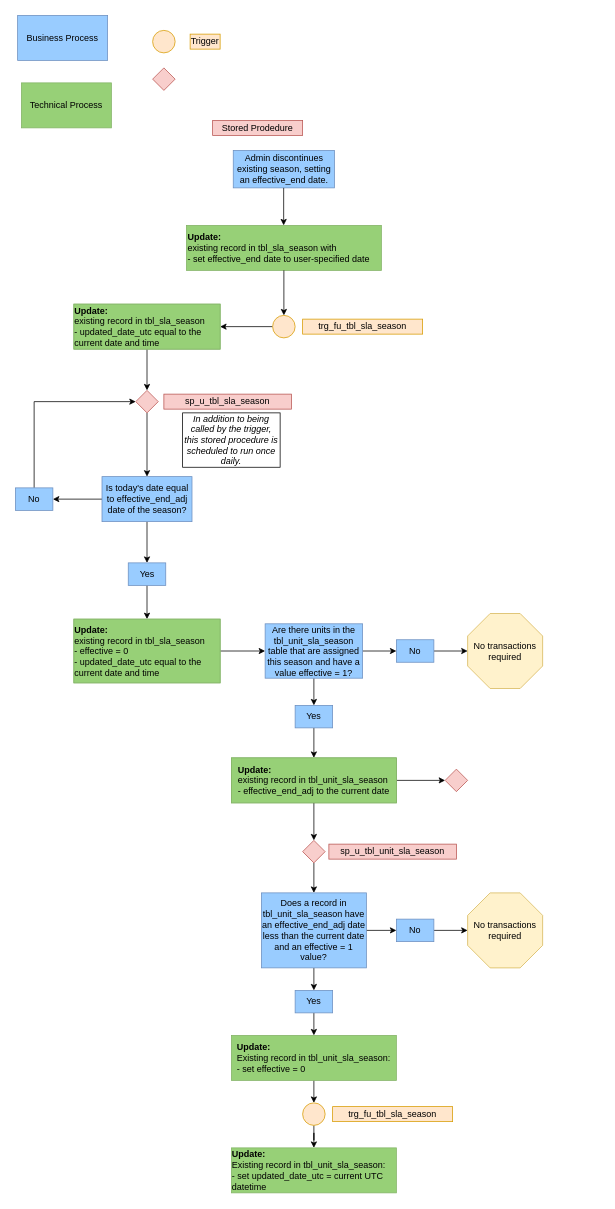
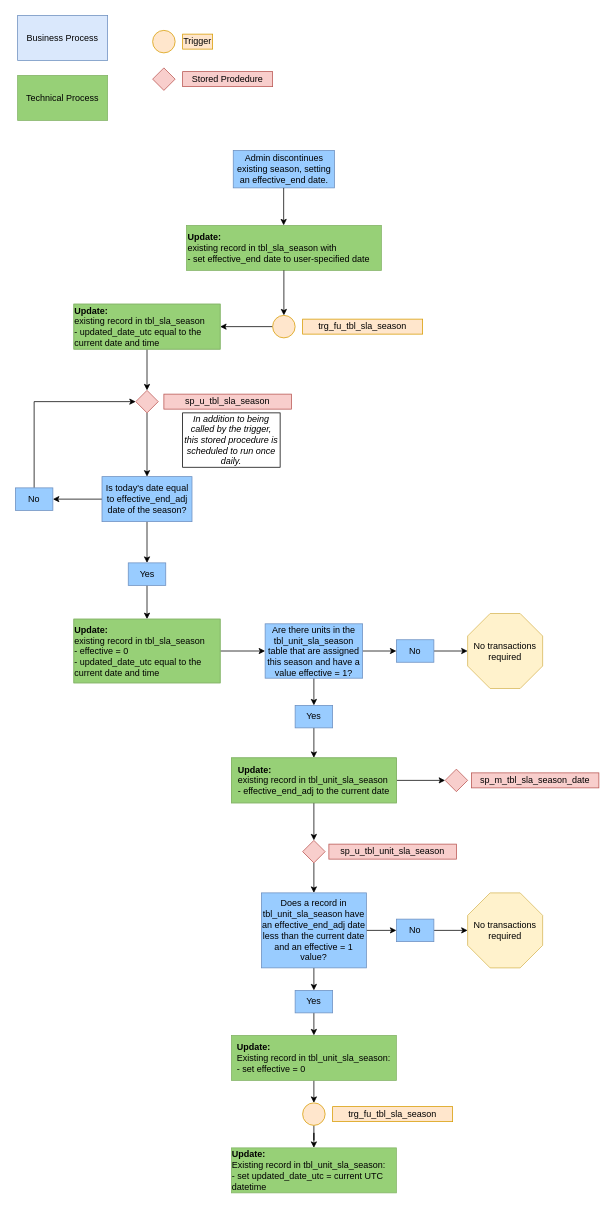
(63, 38) -> (63, 38)
(205, 42) -> (198, 42)
(66, 105) -> (63, 98)
(258, 128) -> (228, 79)
none -> (535, 780)
